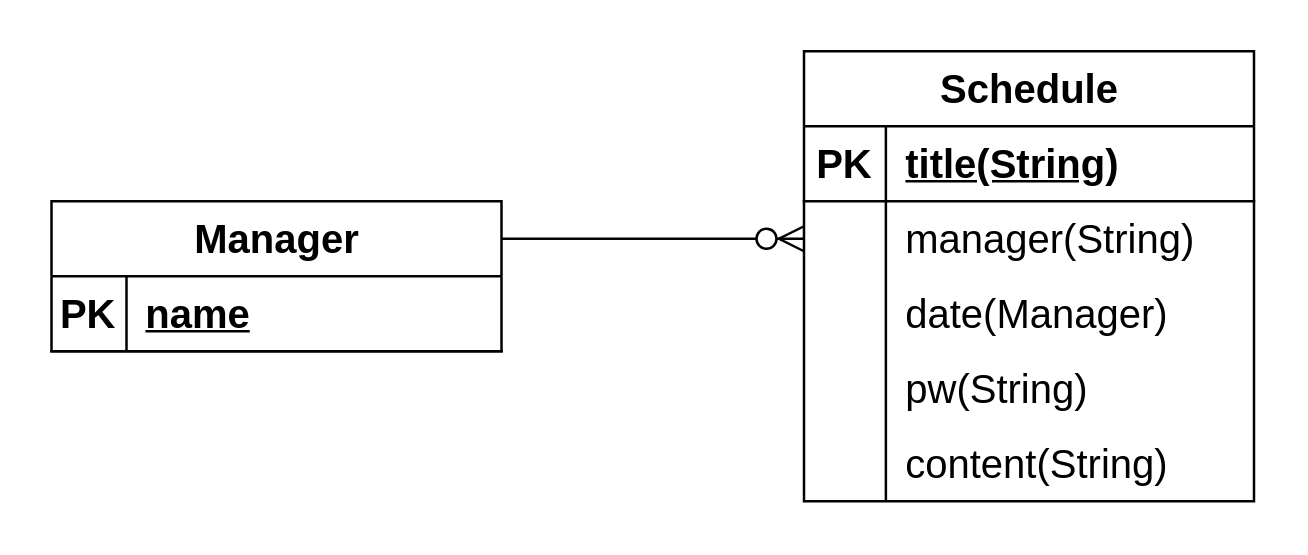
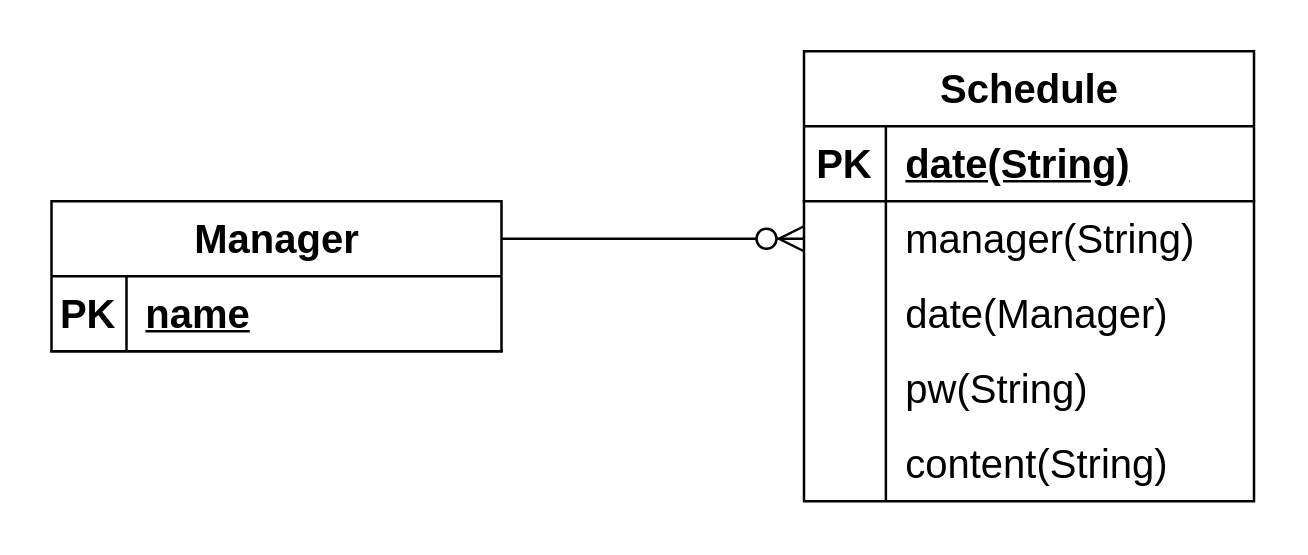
(1036, 164) -> (1035, 164)
